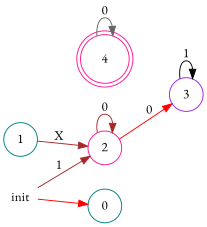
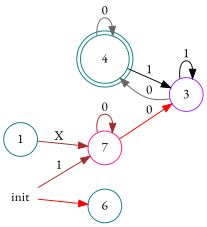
(105, 59) -> (105, 59)
none -> (145, 76)
none -> (147, 98)
(105, 148) -> (105, 148)
(105, 206) -> (105, 206)
